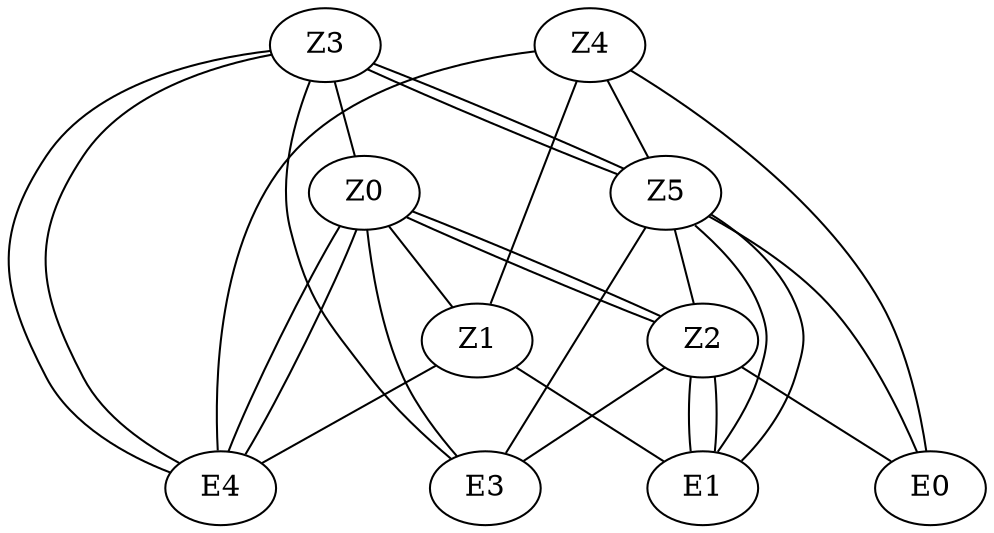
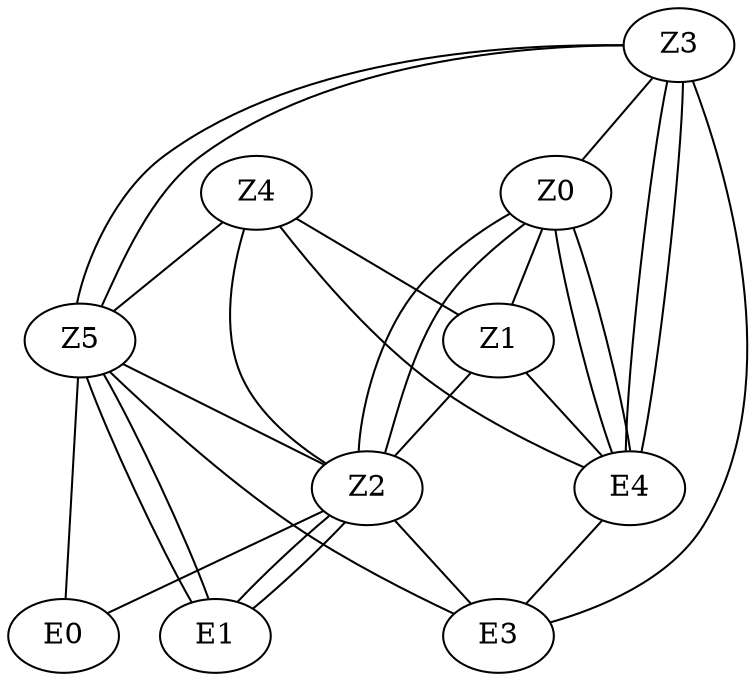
(825, 227) -> (237, 363)
(393, 351) -> (564, 562)
(579, 407) -> (433, 414)
